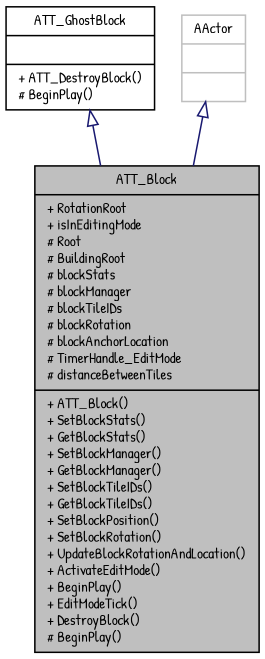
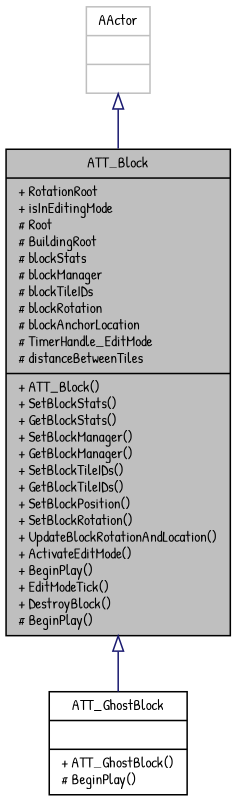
(80, 78) -> (118, 763)
(97, 146) -> (118, 672)
